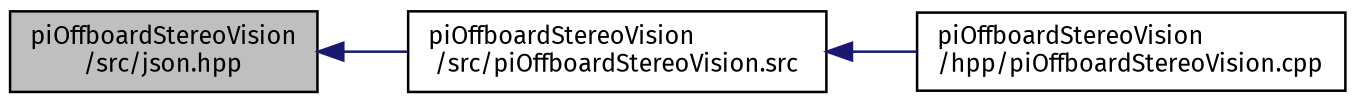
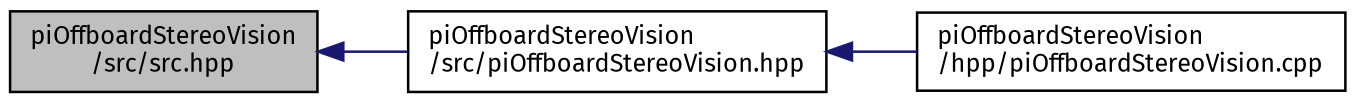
(164, 52) -> (164, 52)
(617, 52) -> (617, 52)
